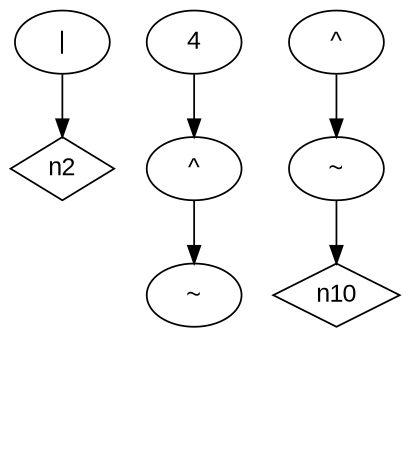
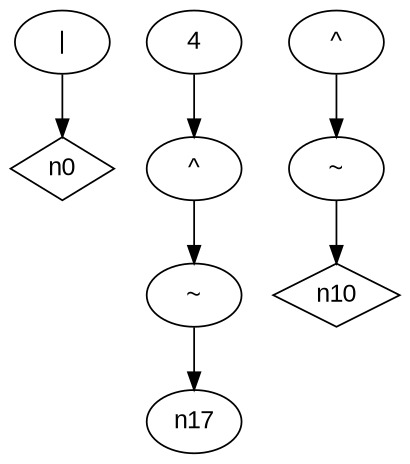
(62, 169) -> (62, 169)
none -> (194, 422)
